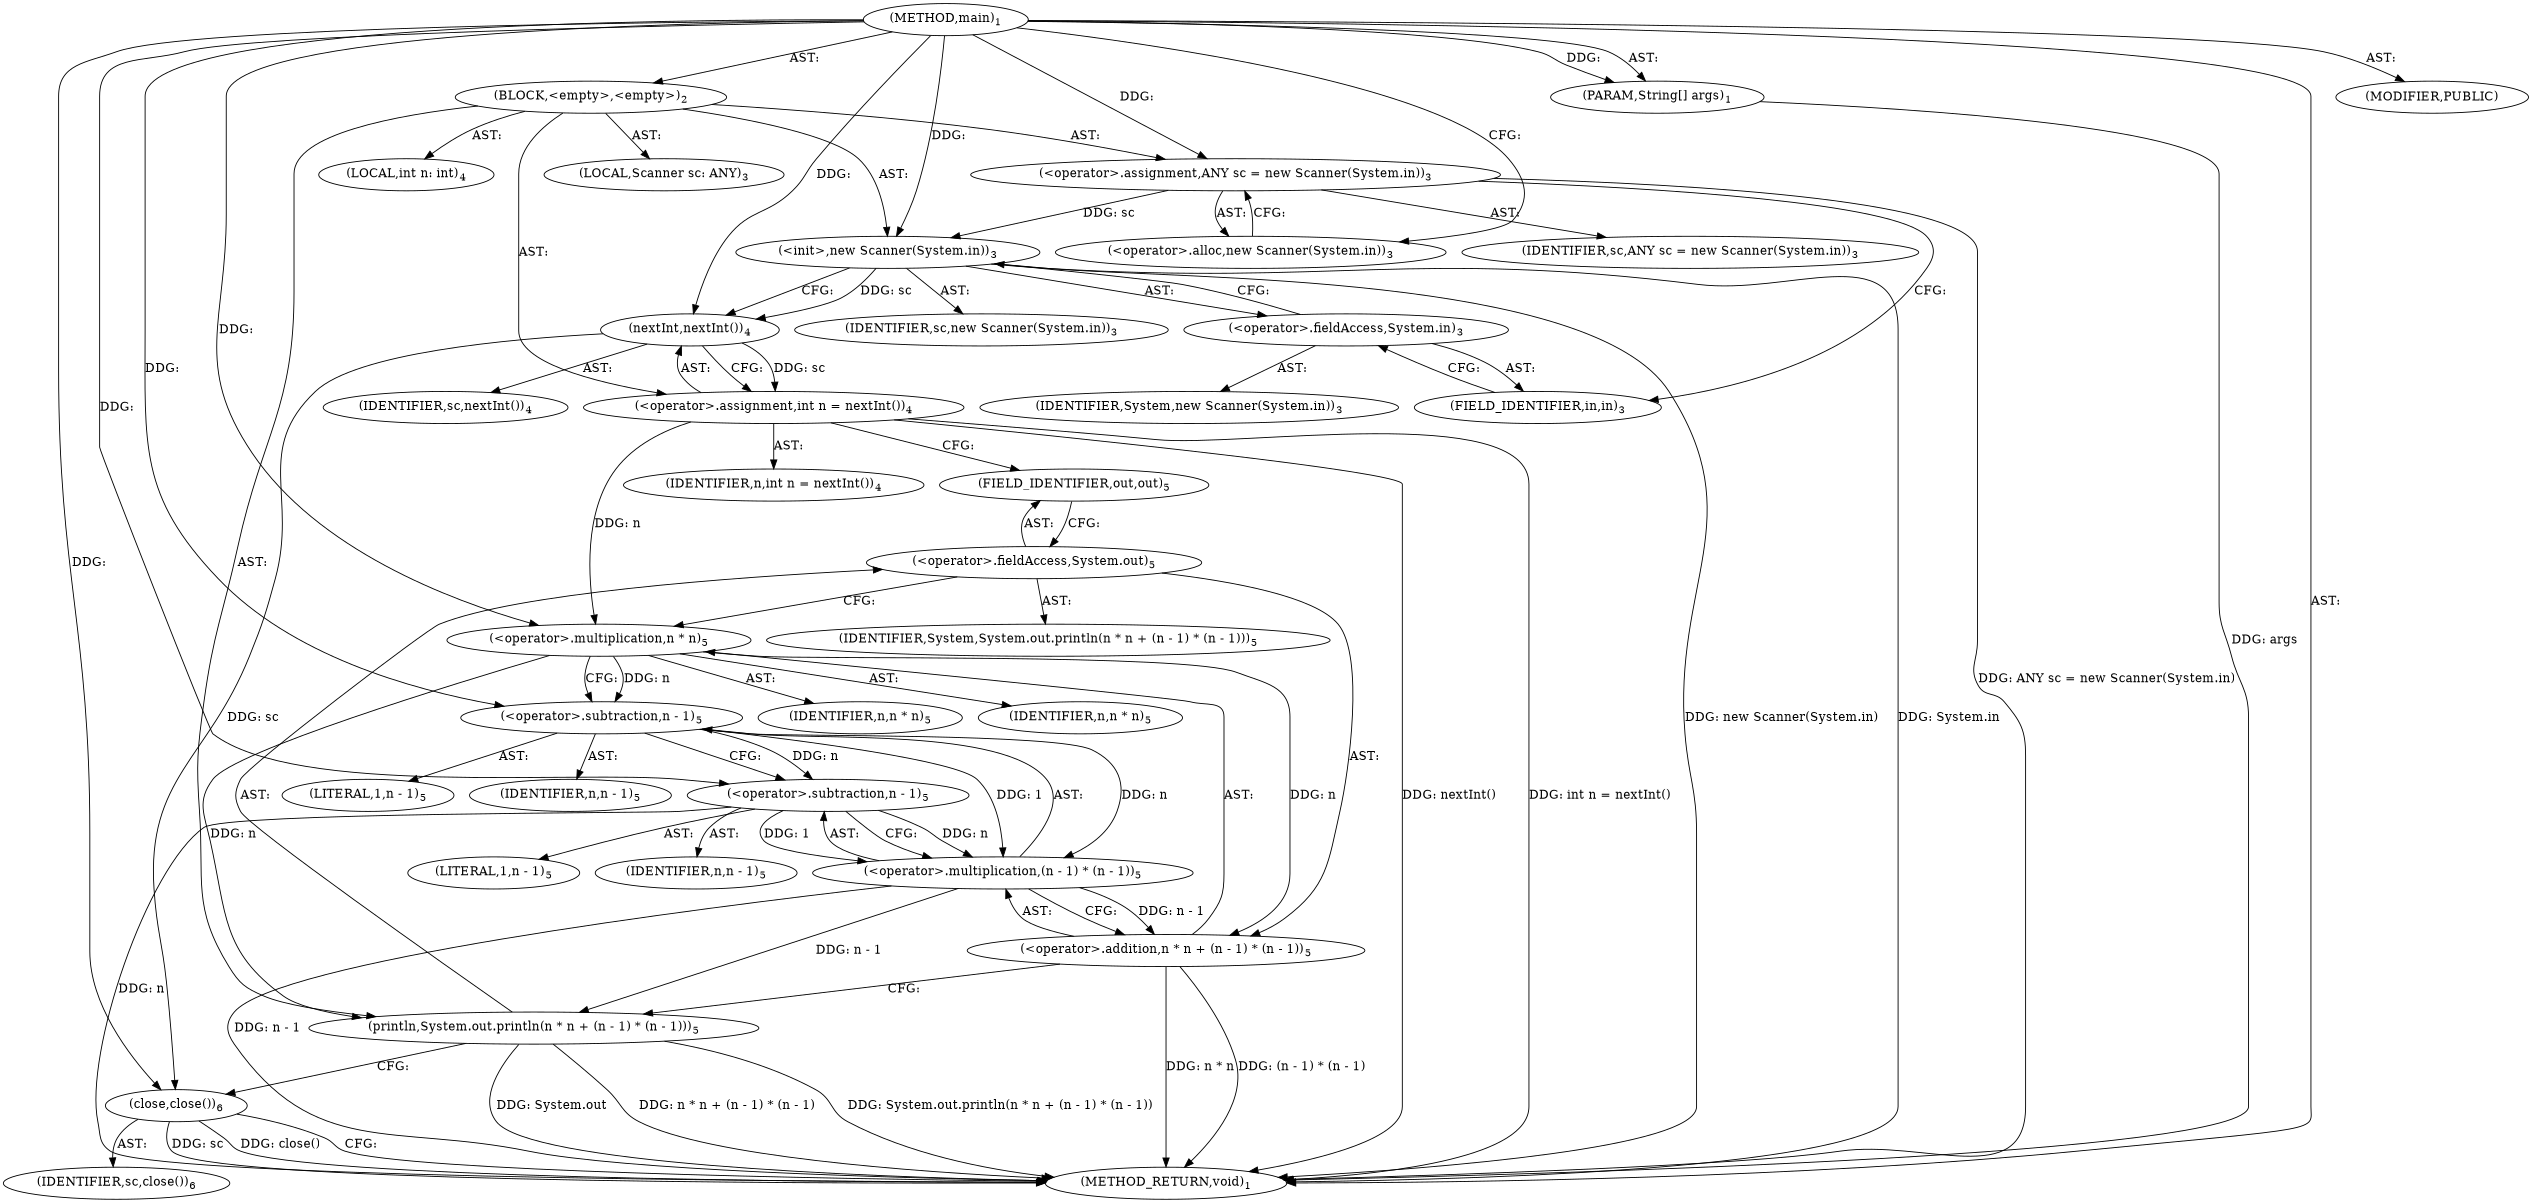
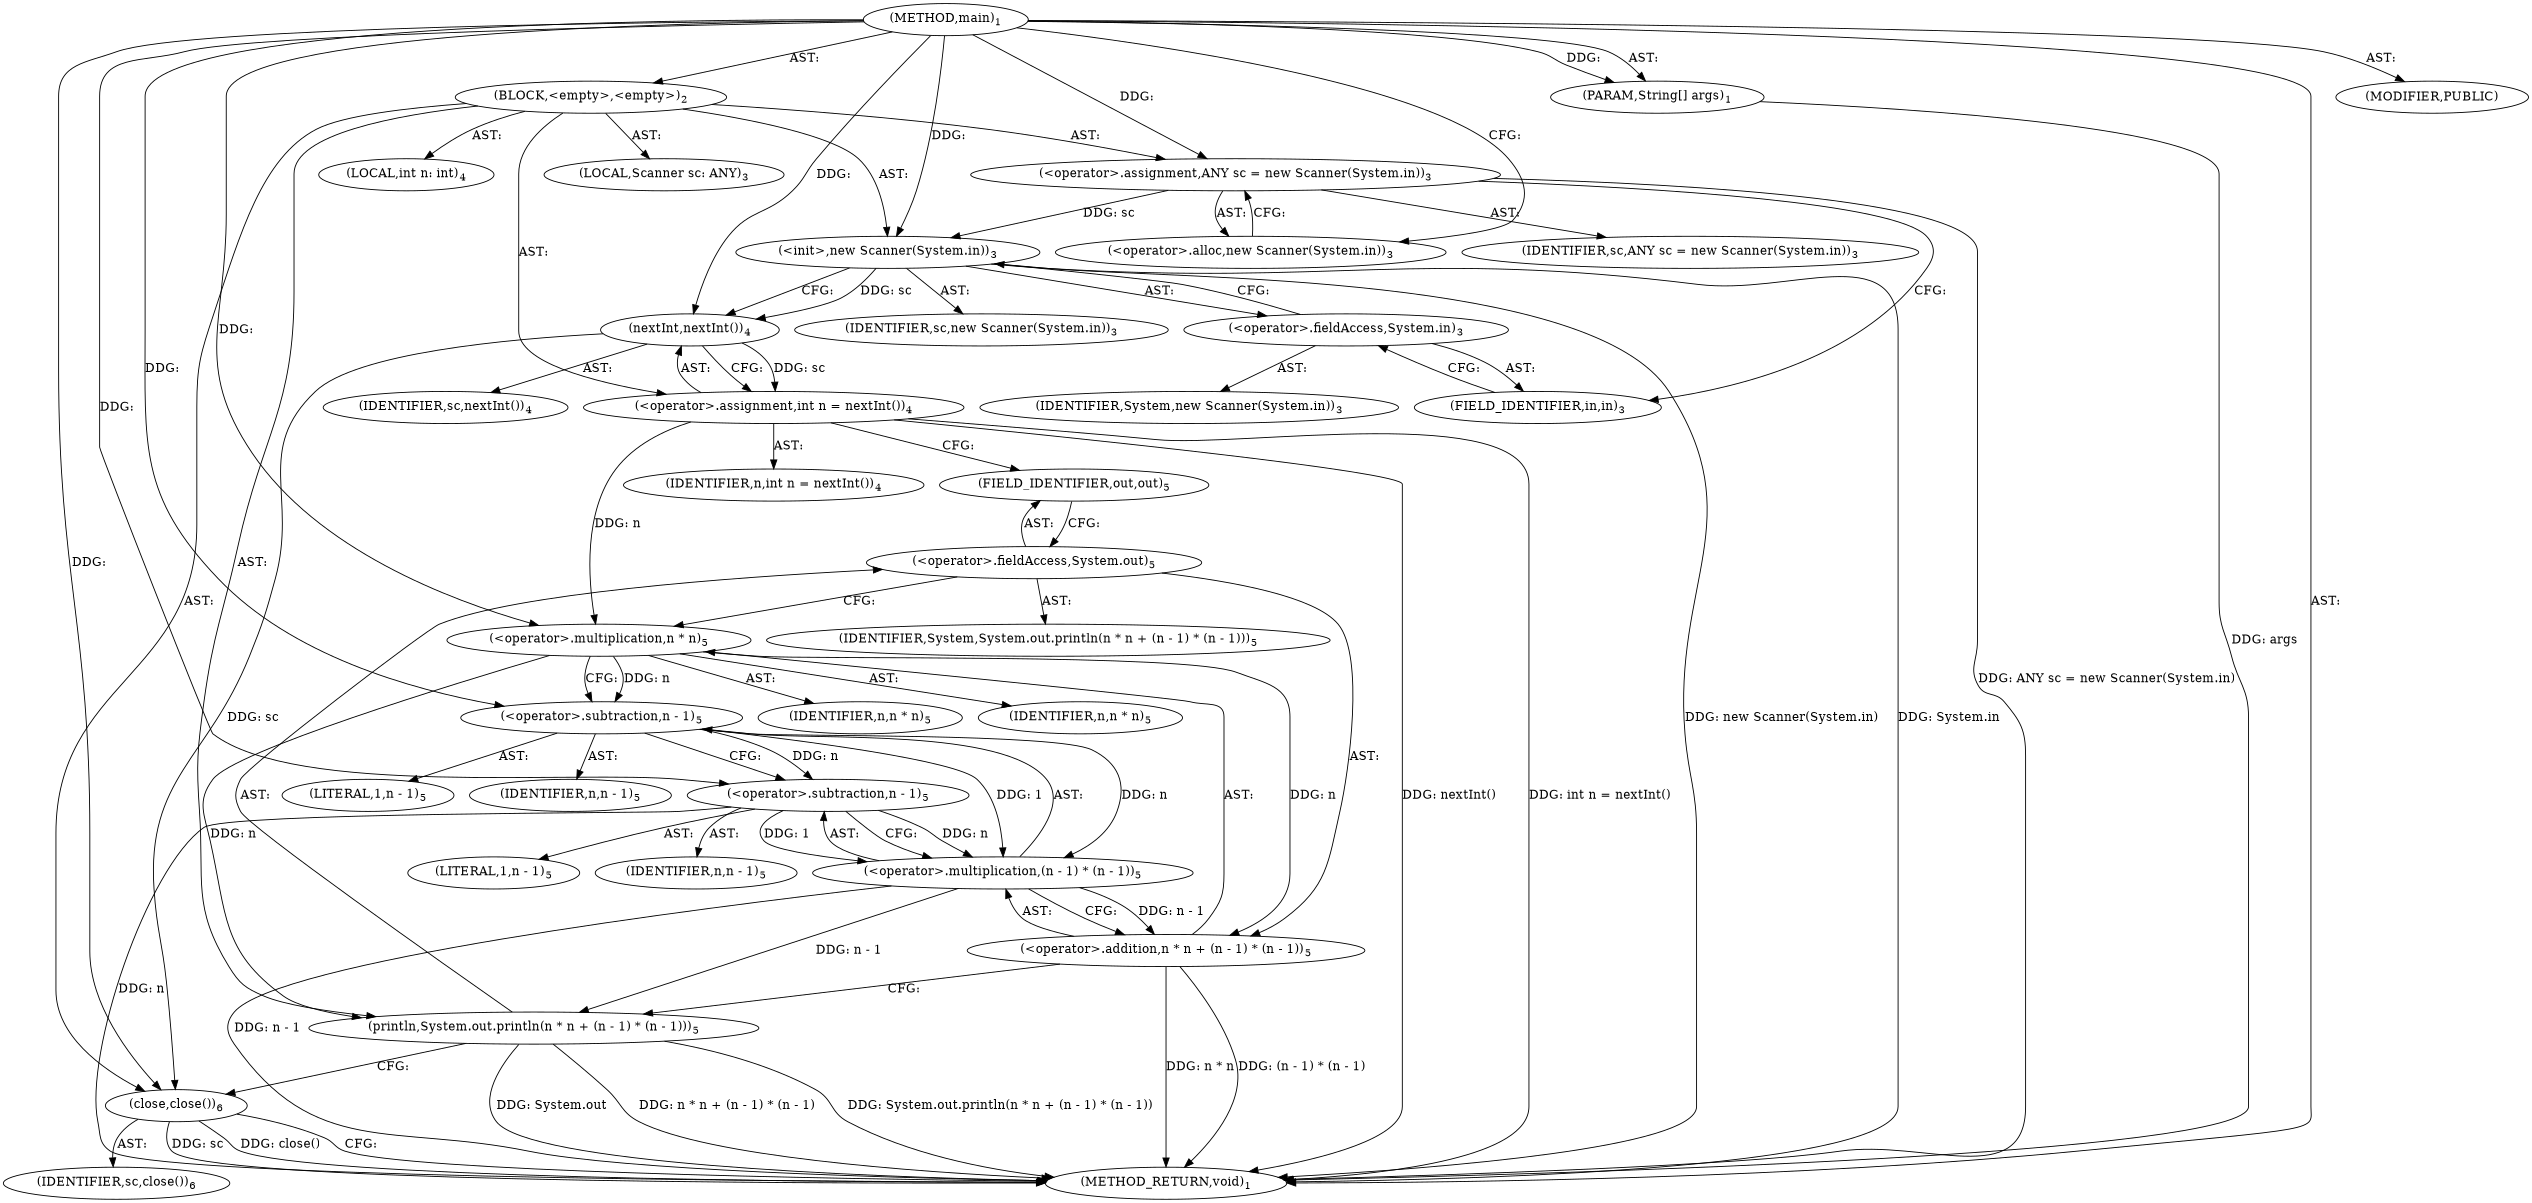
none -> (197, 522)
